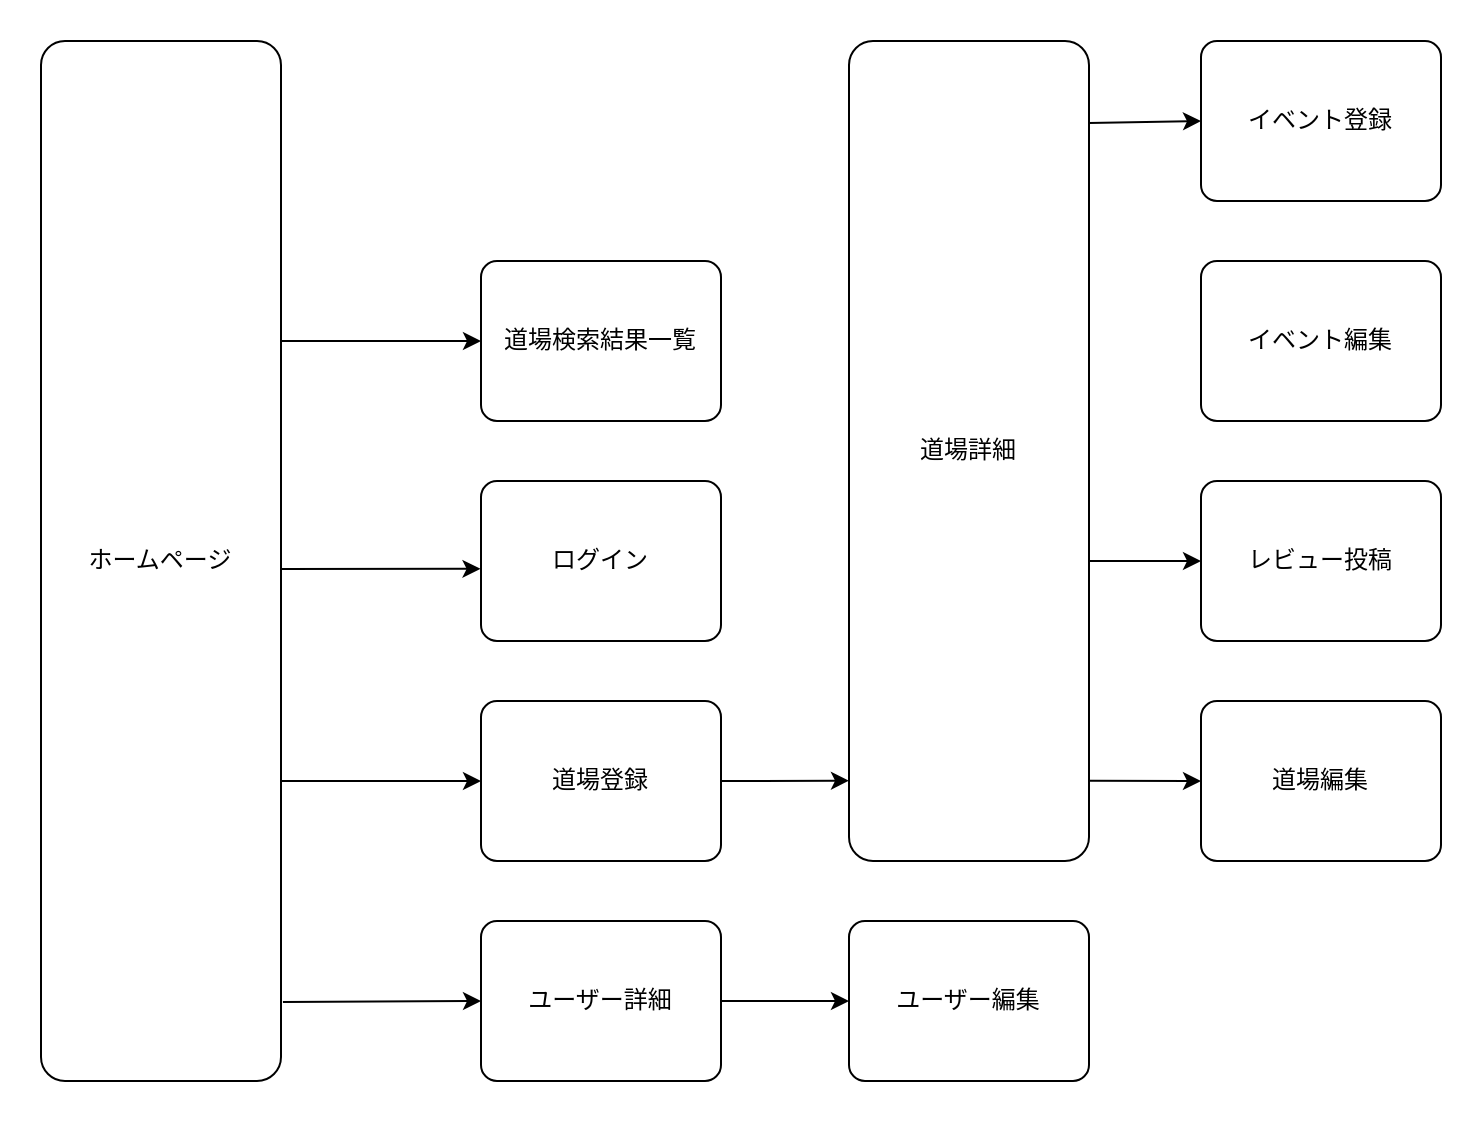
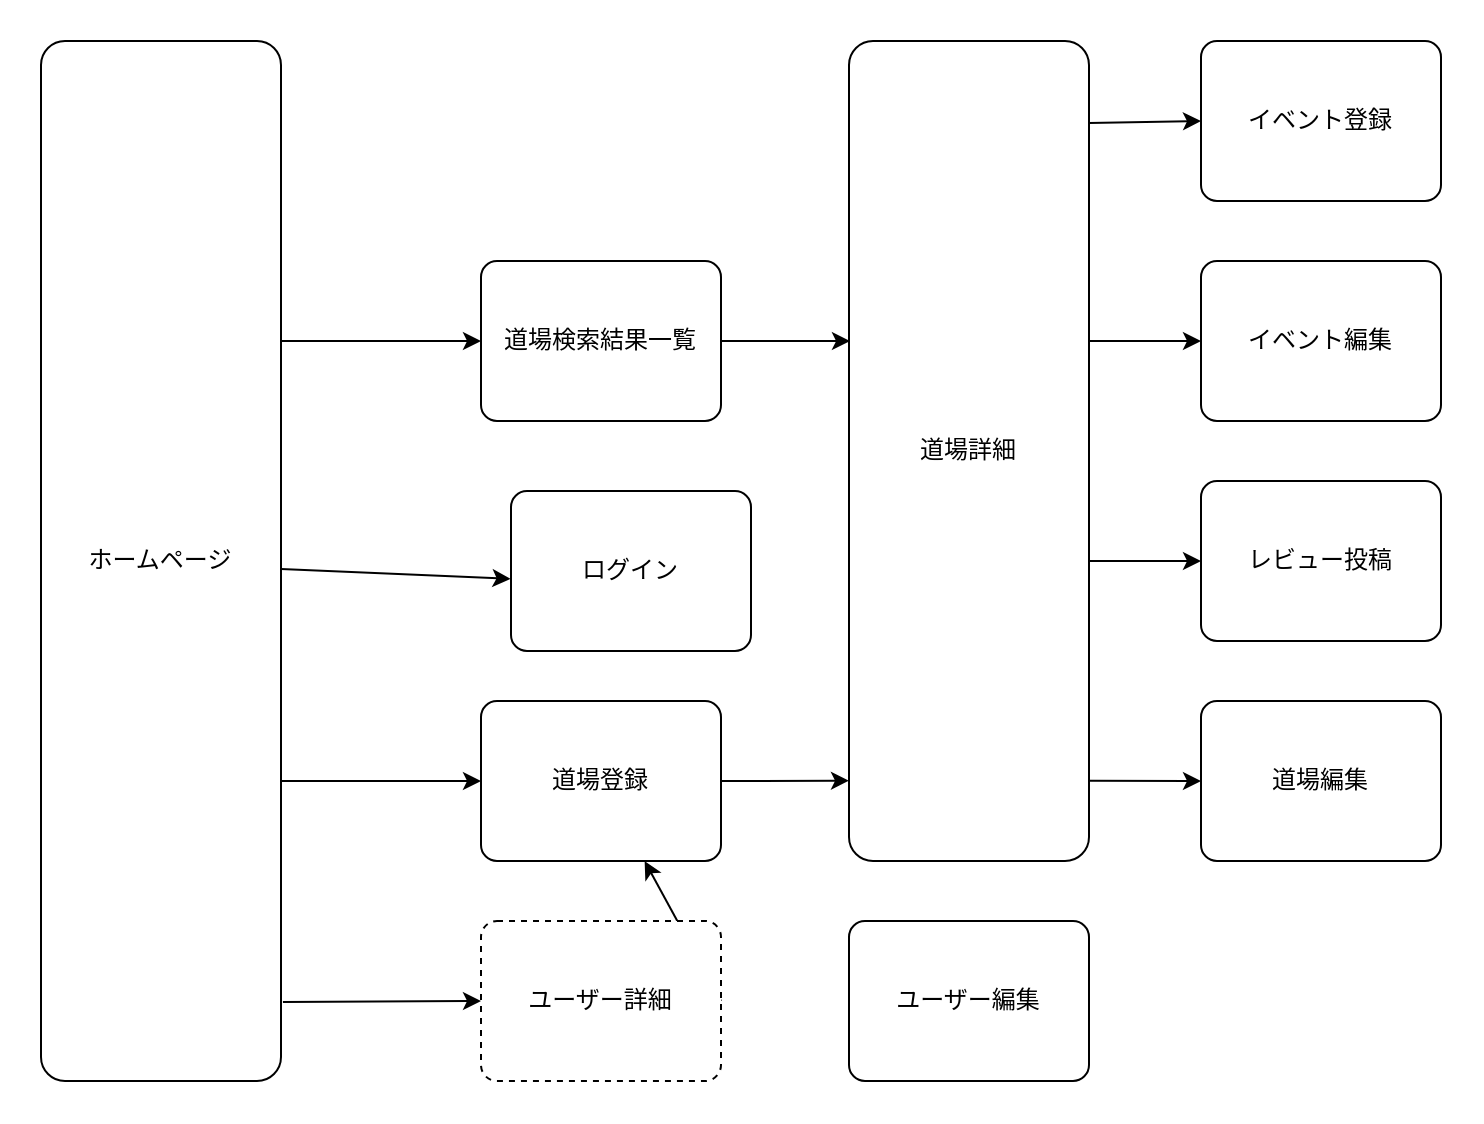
none -> (779, 341)
none -> (1135, 341)
(601, 561) -> (631, 571)
(601, 1001) -> (601, 1001)
(778, 1001) -> (665, 898)
